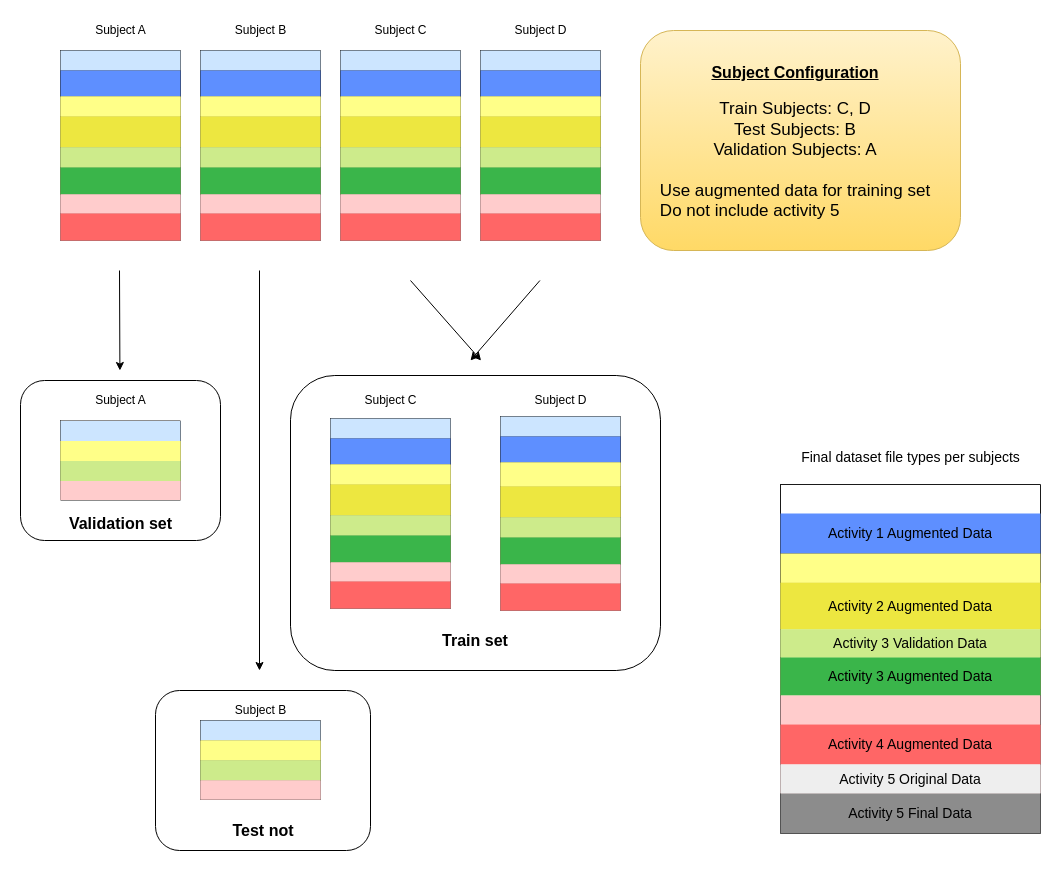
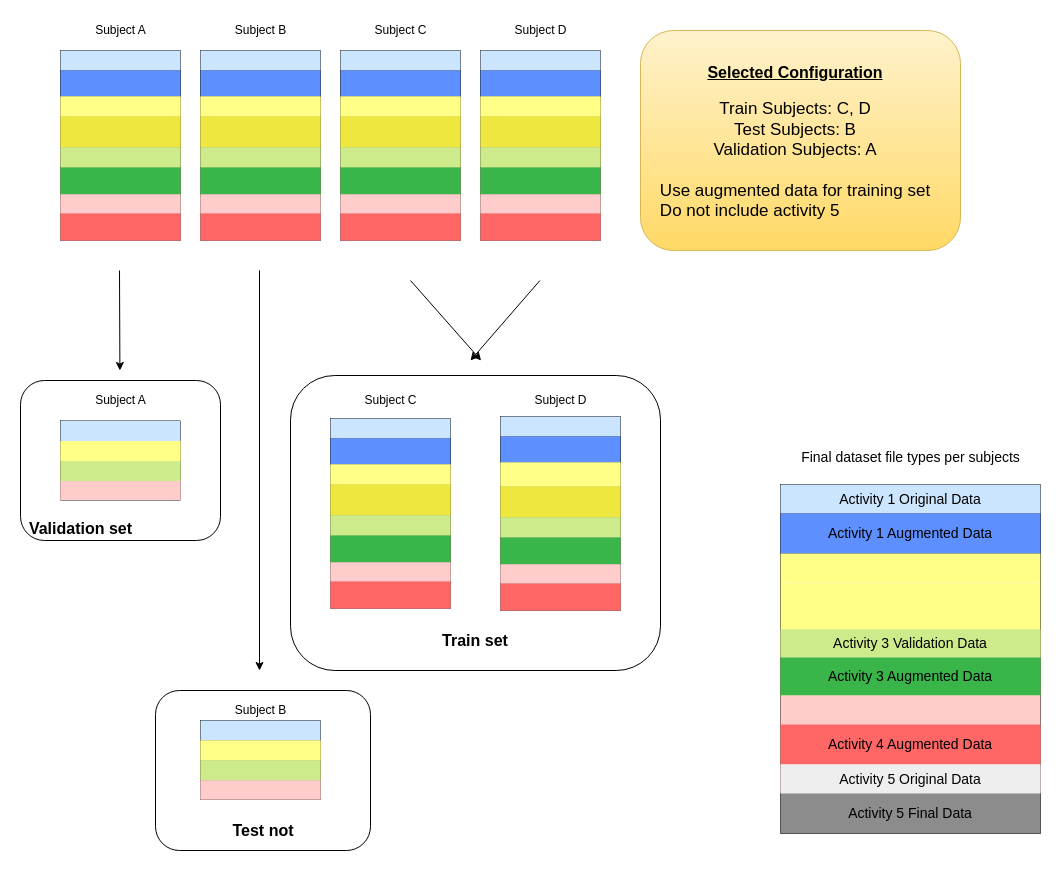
(796, 121) -> (796, 121)
none -> (911, 499)
(121, 523) -> (81, 528)
(911, 606) -> none
